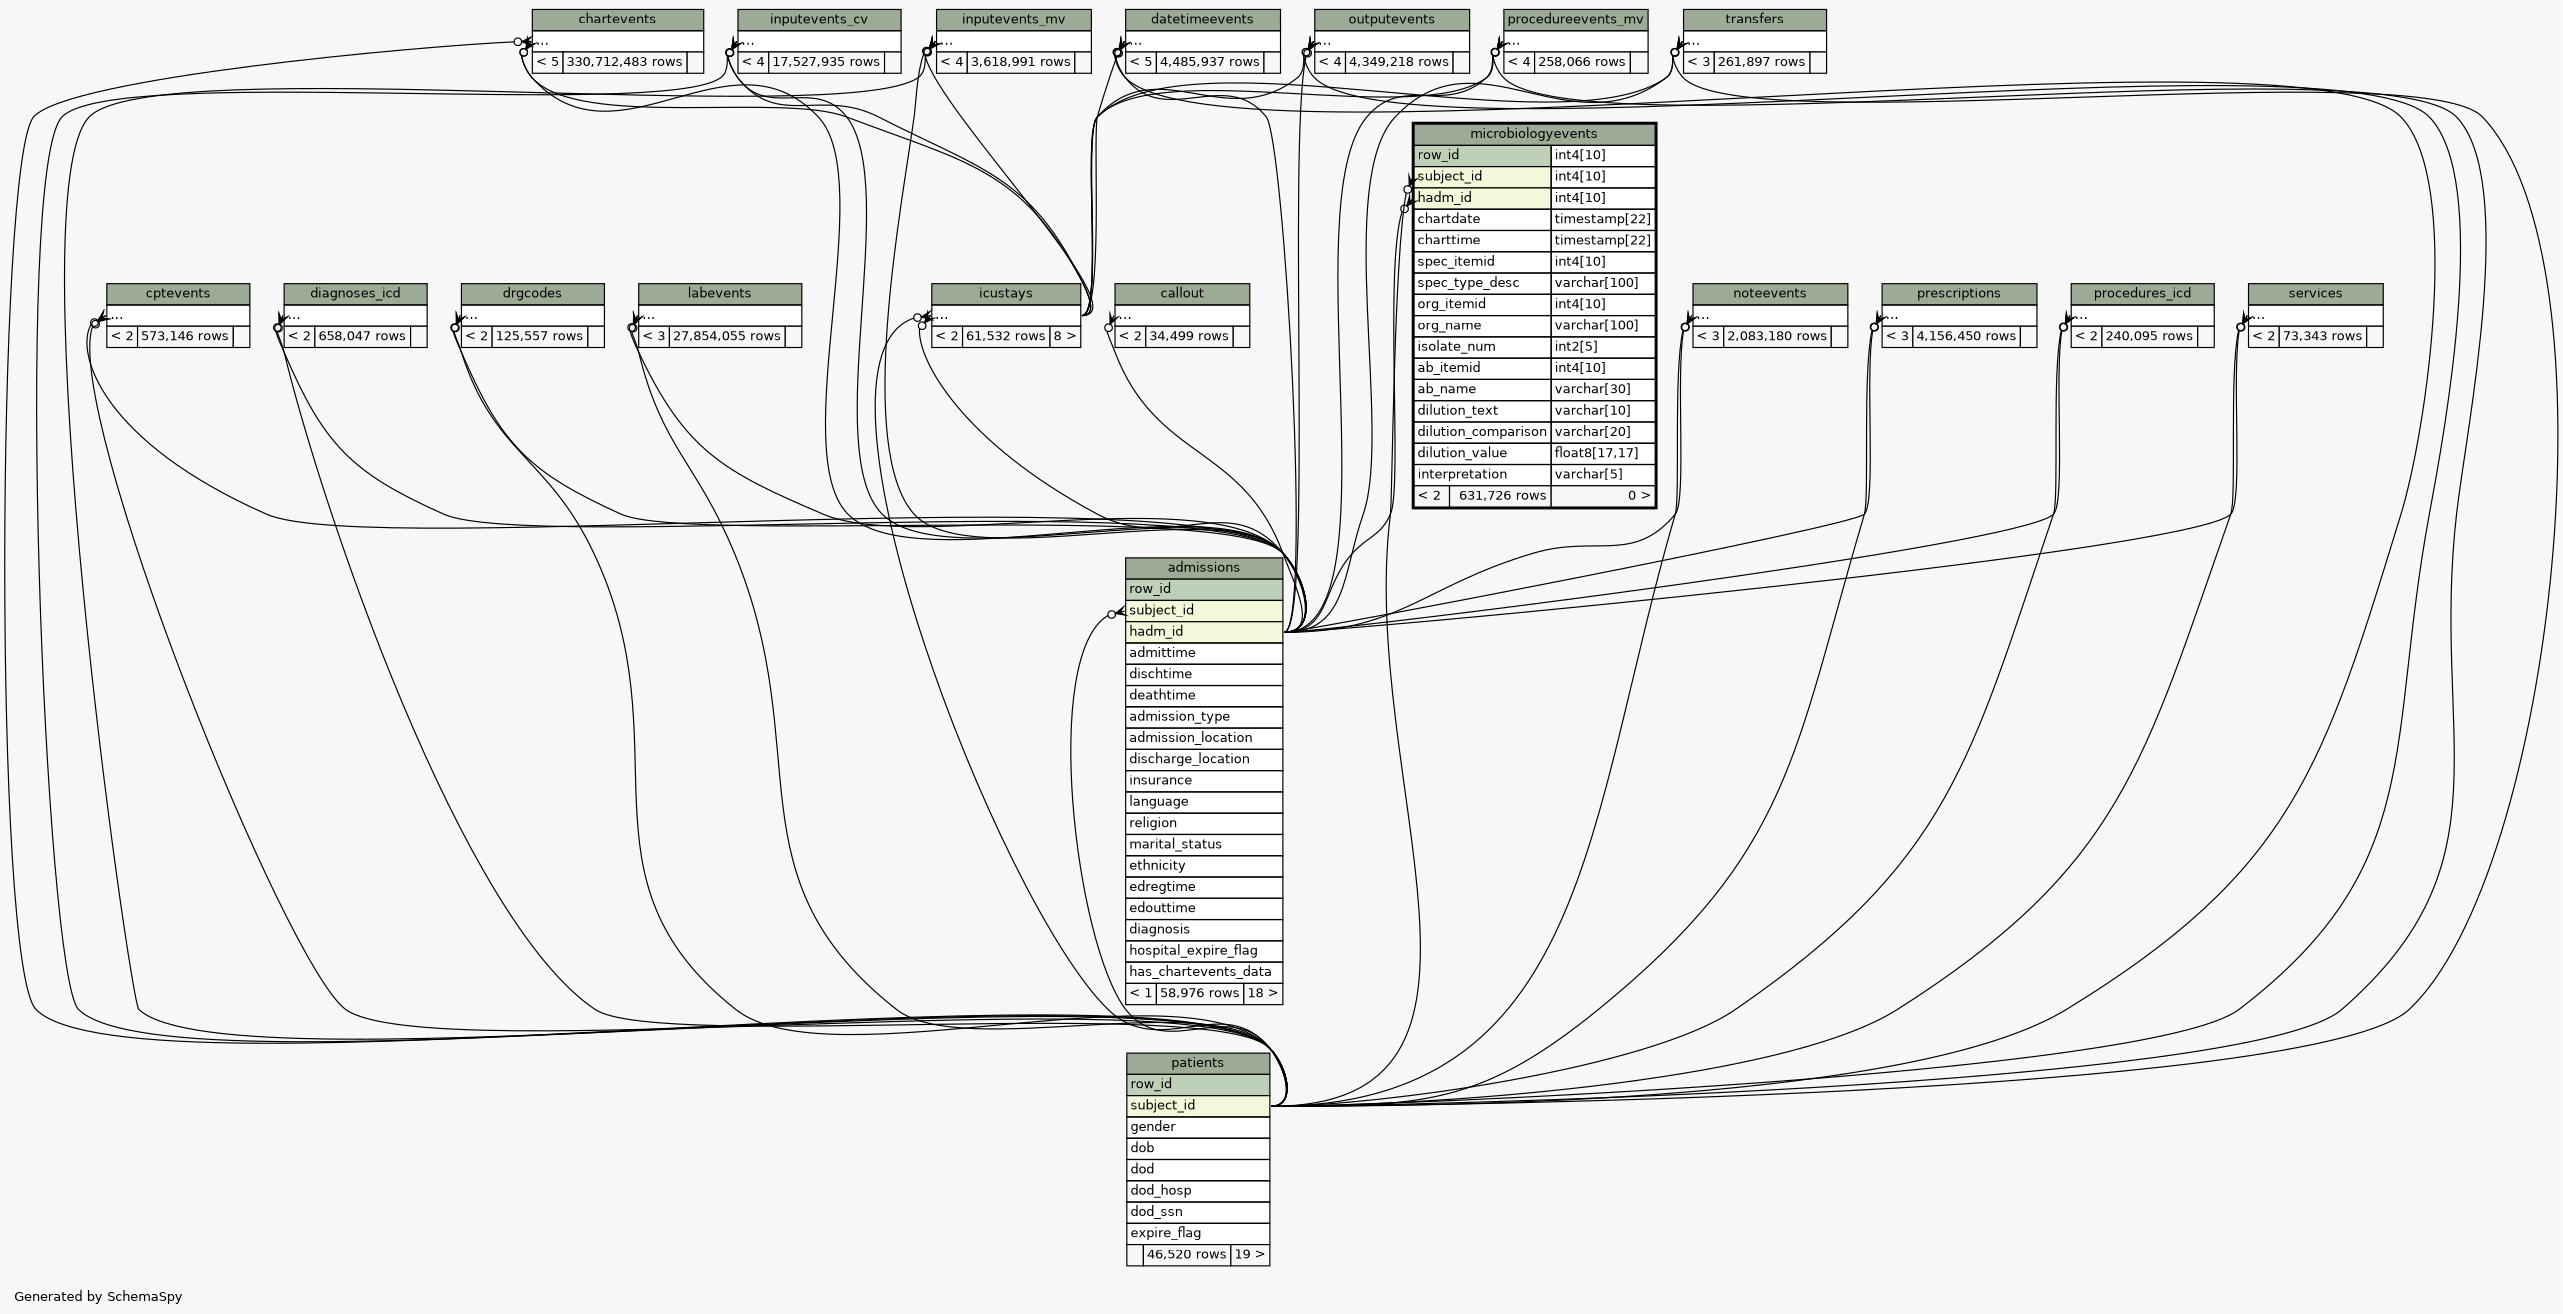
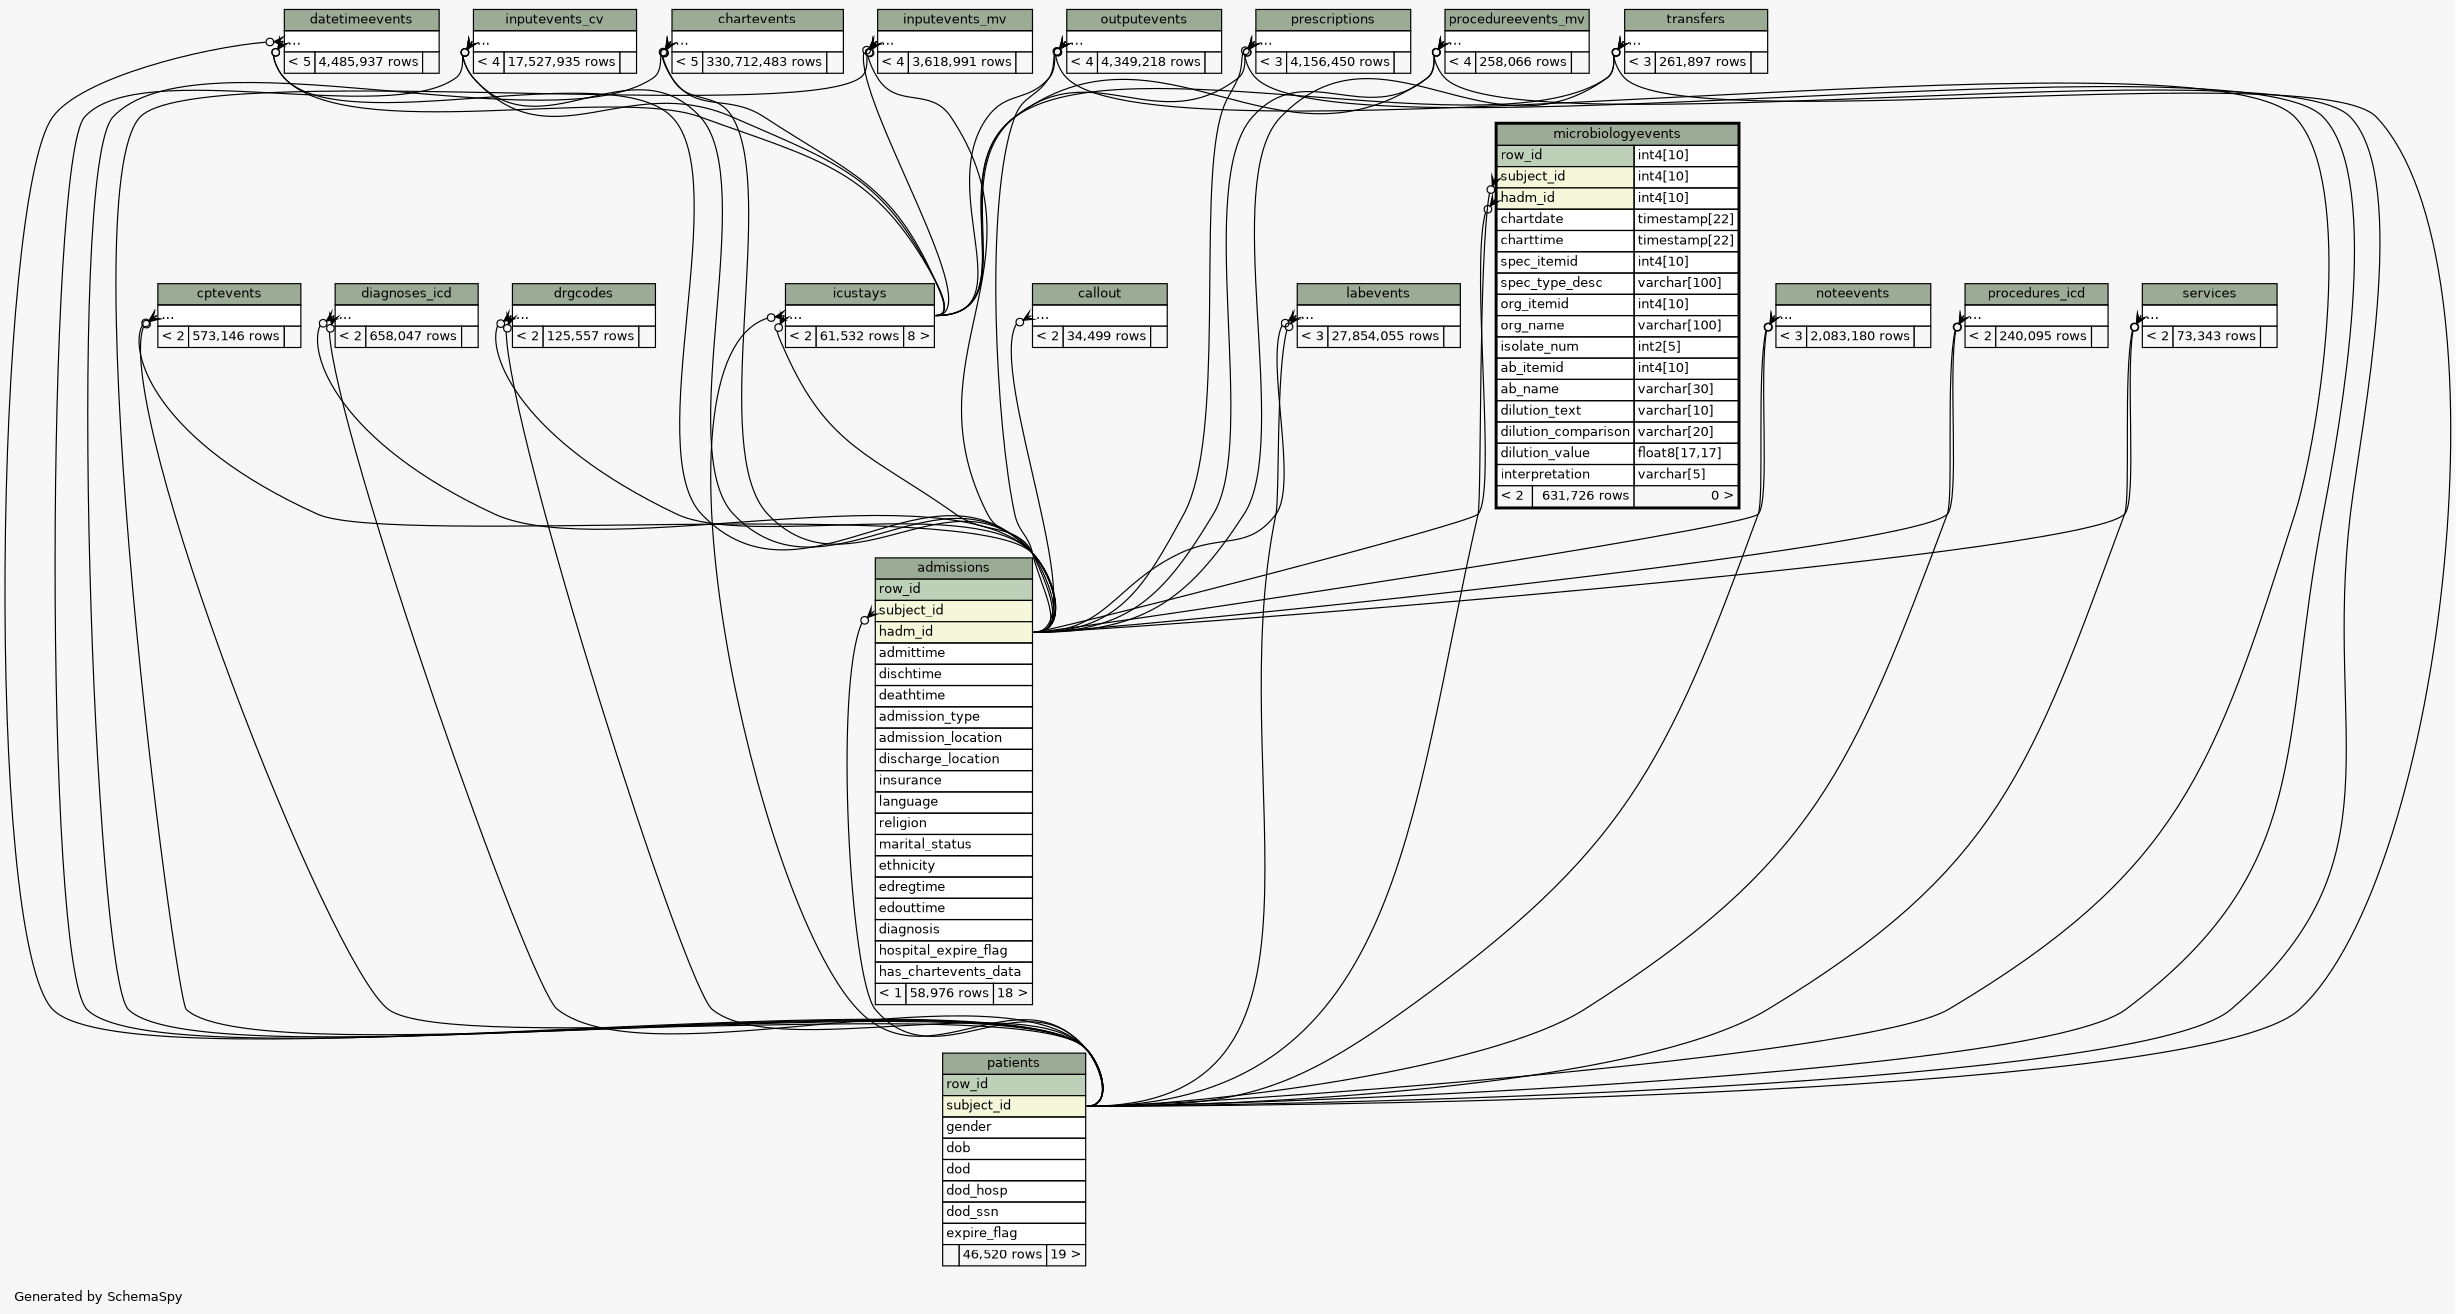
none -> (1025, 111)
